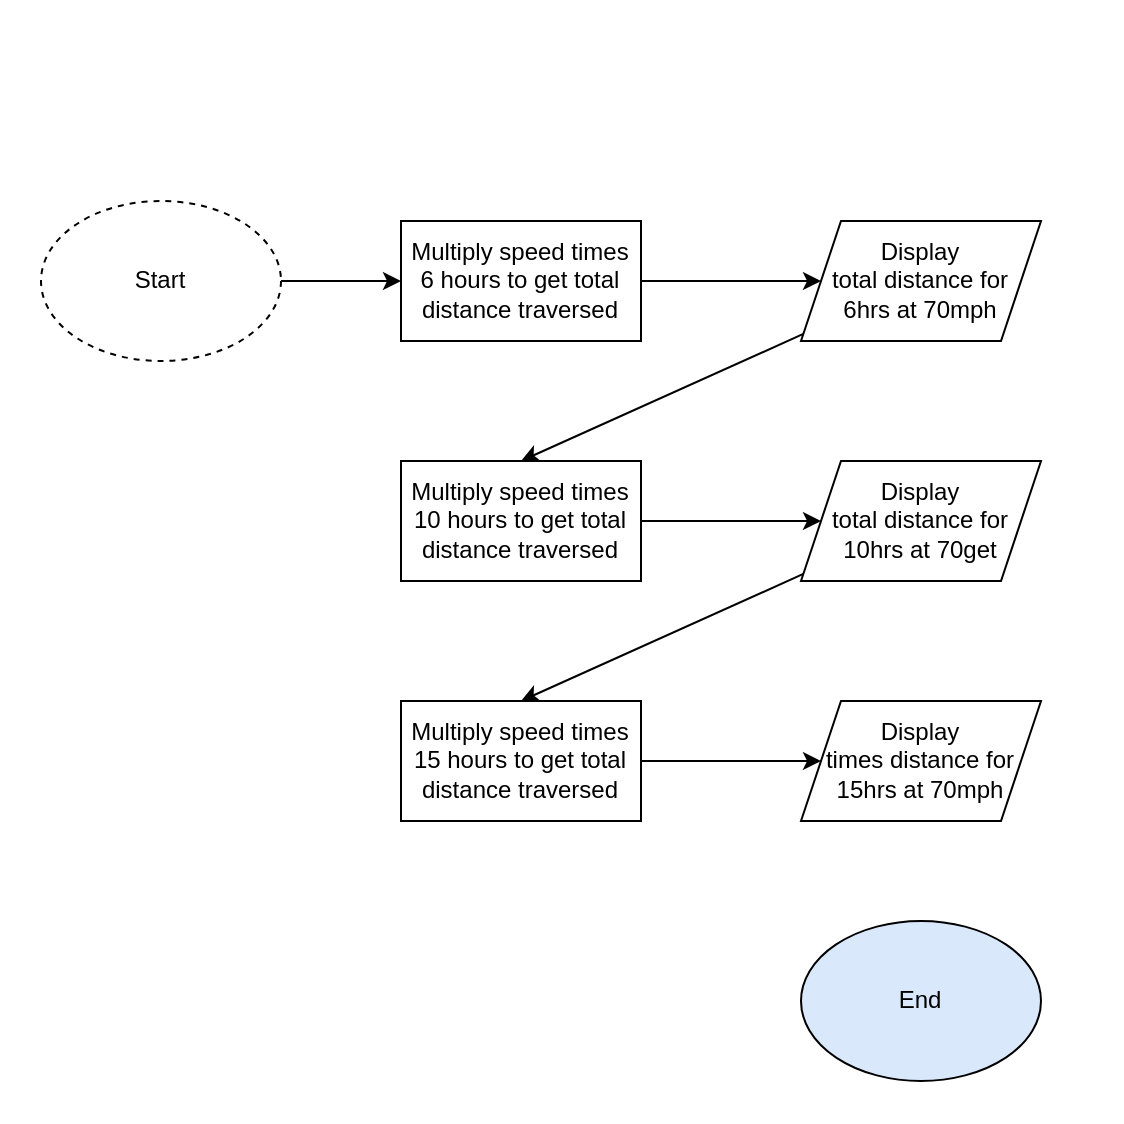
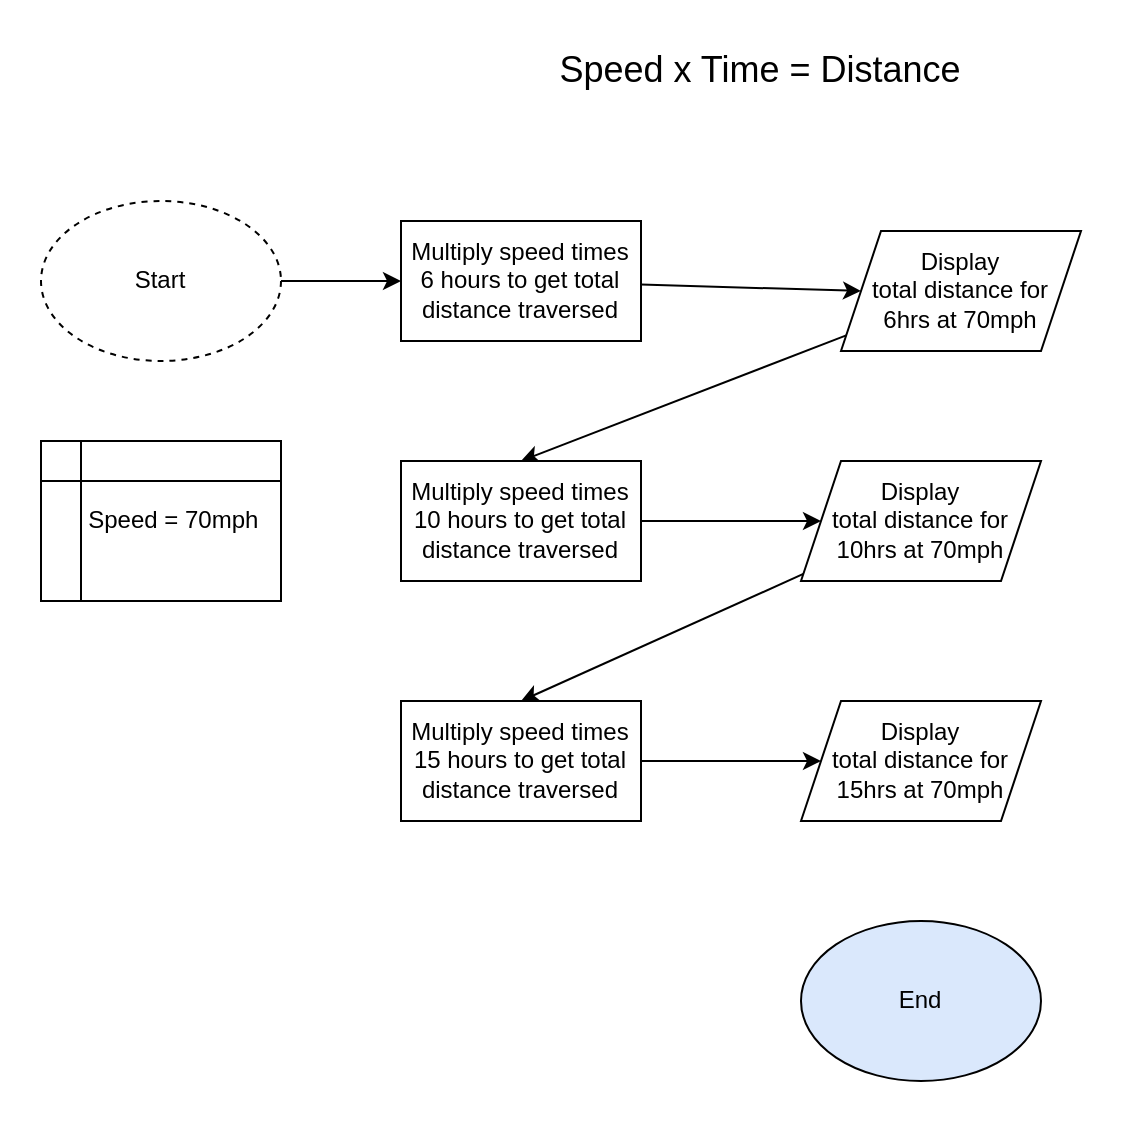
none -> (761, 71)
(921, 281) -> (961, 291)
none -> (161, 521)
(921, 521) -> (921, 521)
(921, 761) -> (921, 761)
